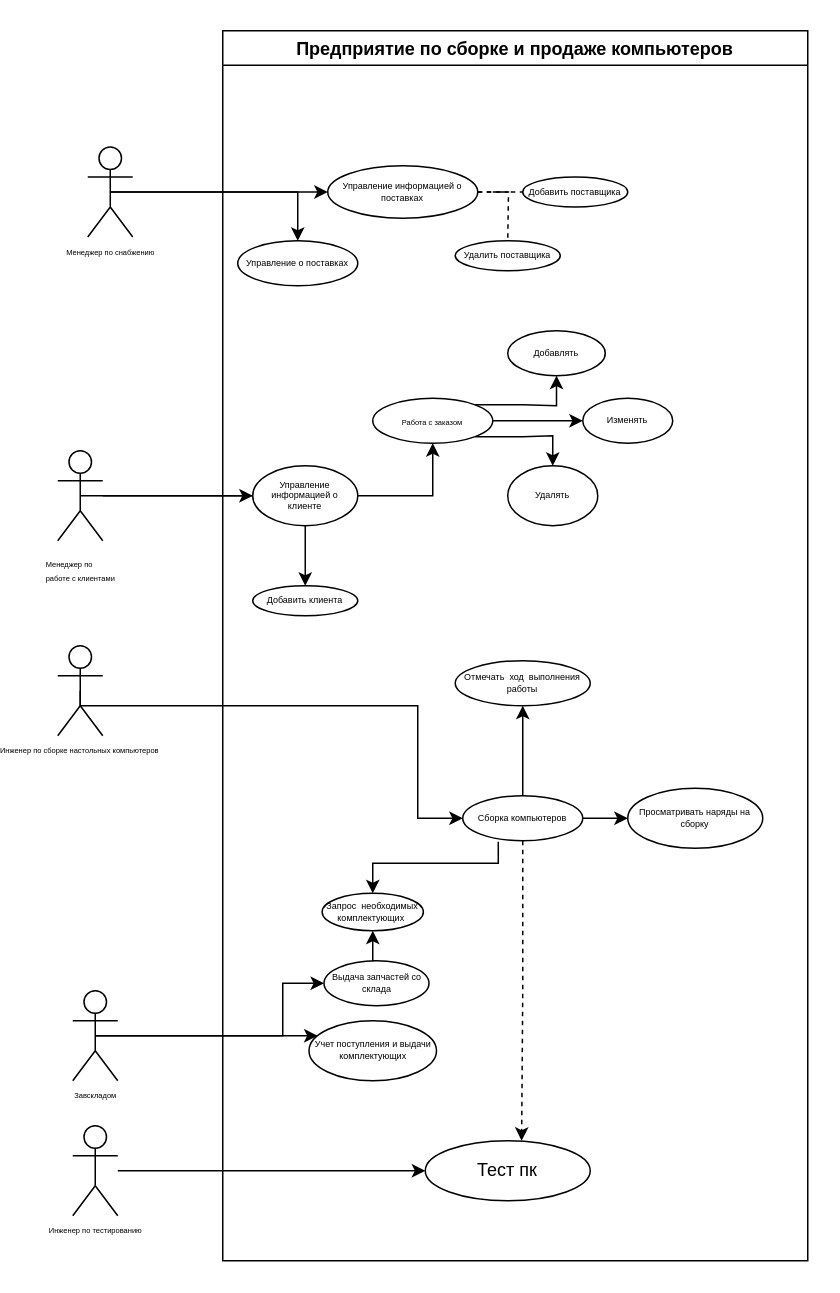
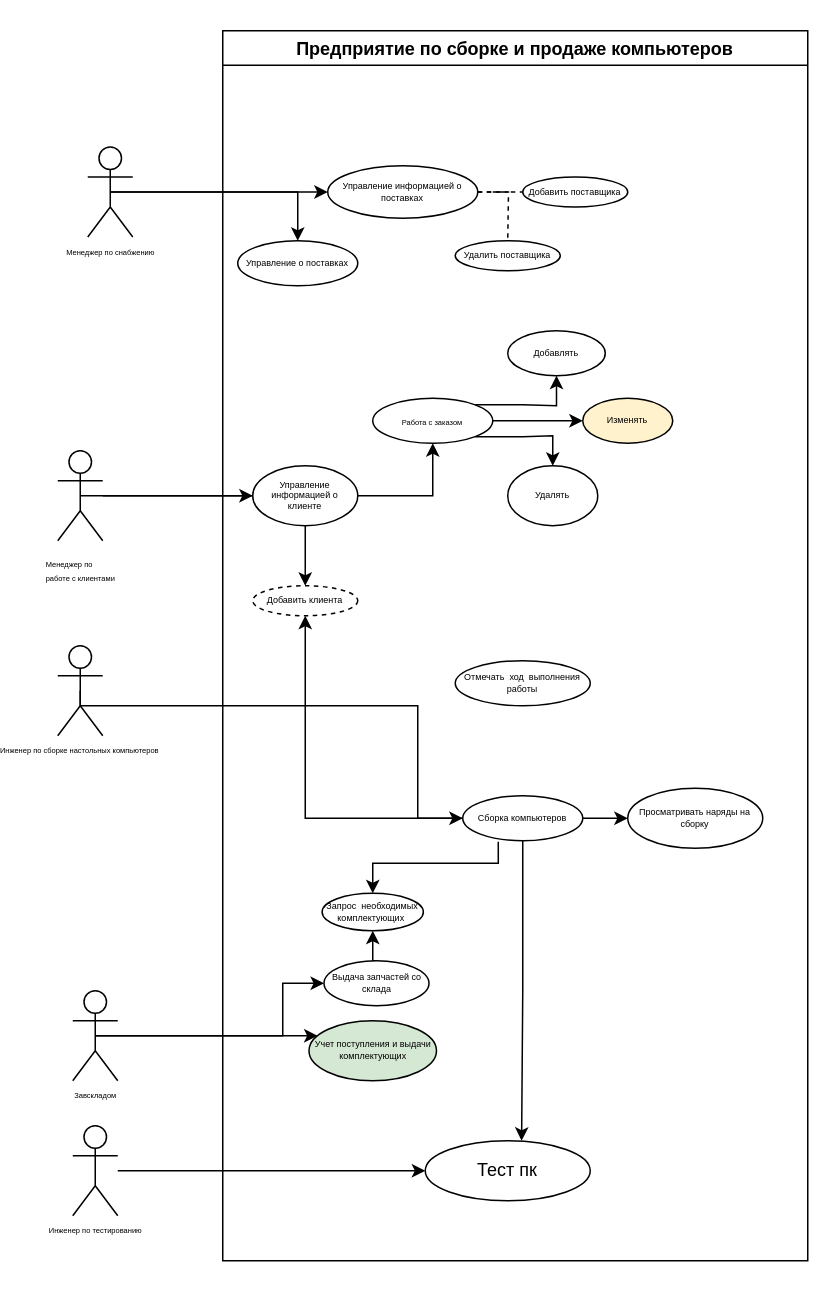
(628, 421) -> (628, 421)
(305, 601) -> (305, 601)
(523, 756) -> (305, 777)
(523, 986) -> (523, 986)
(373, 1051) -> (373, 1051)
